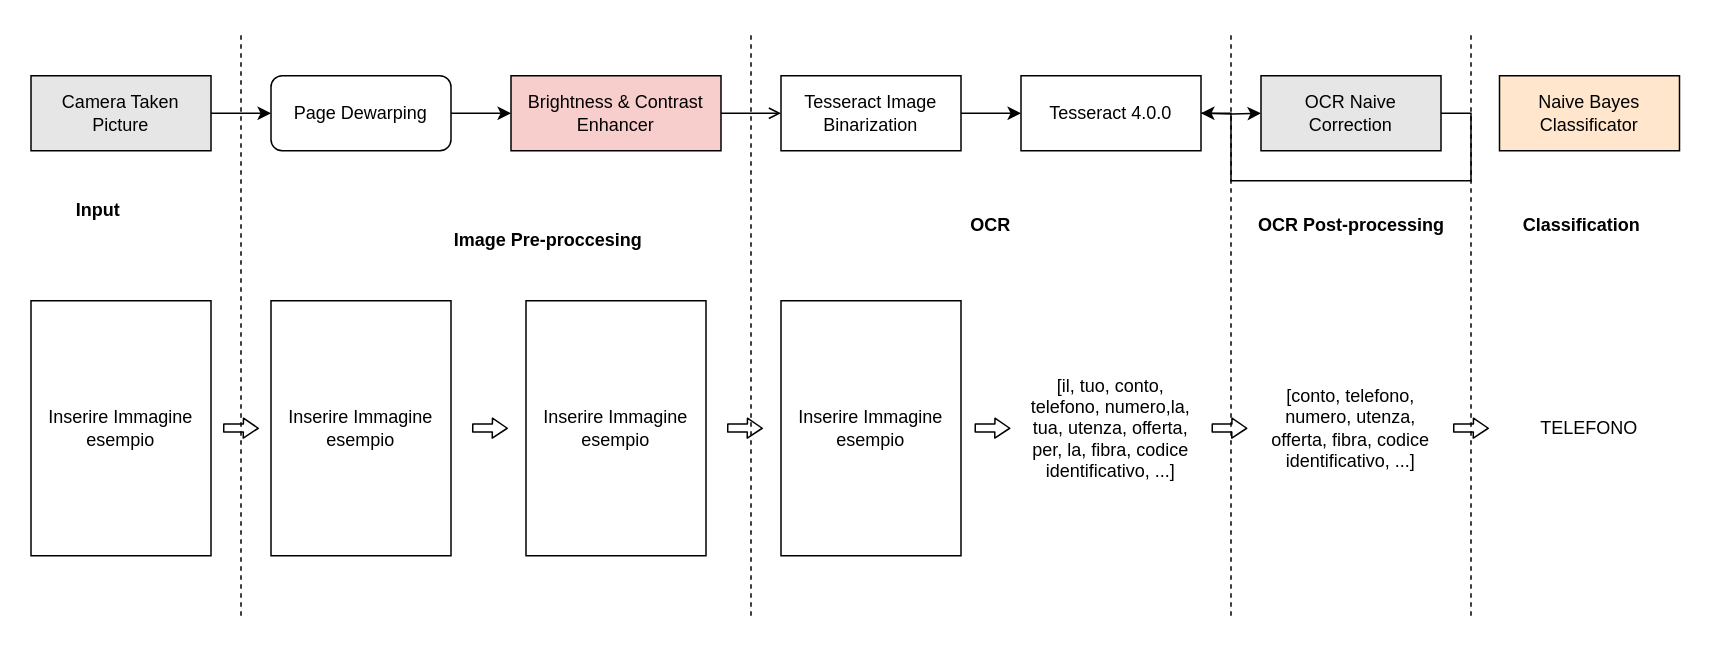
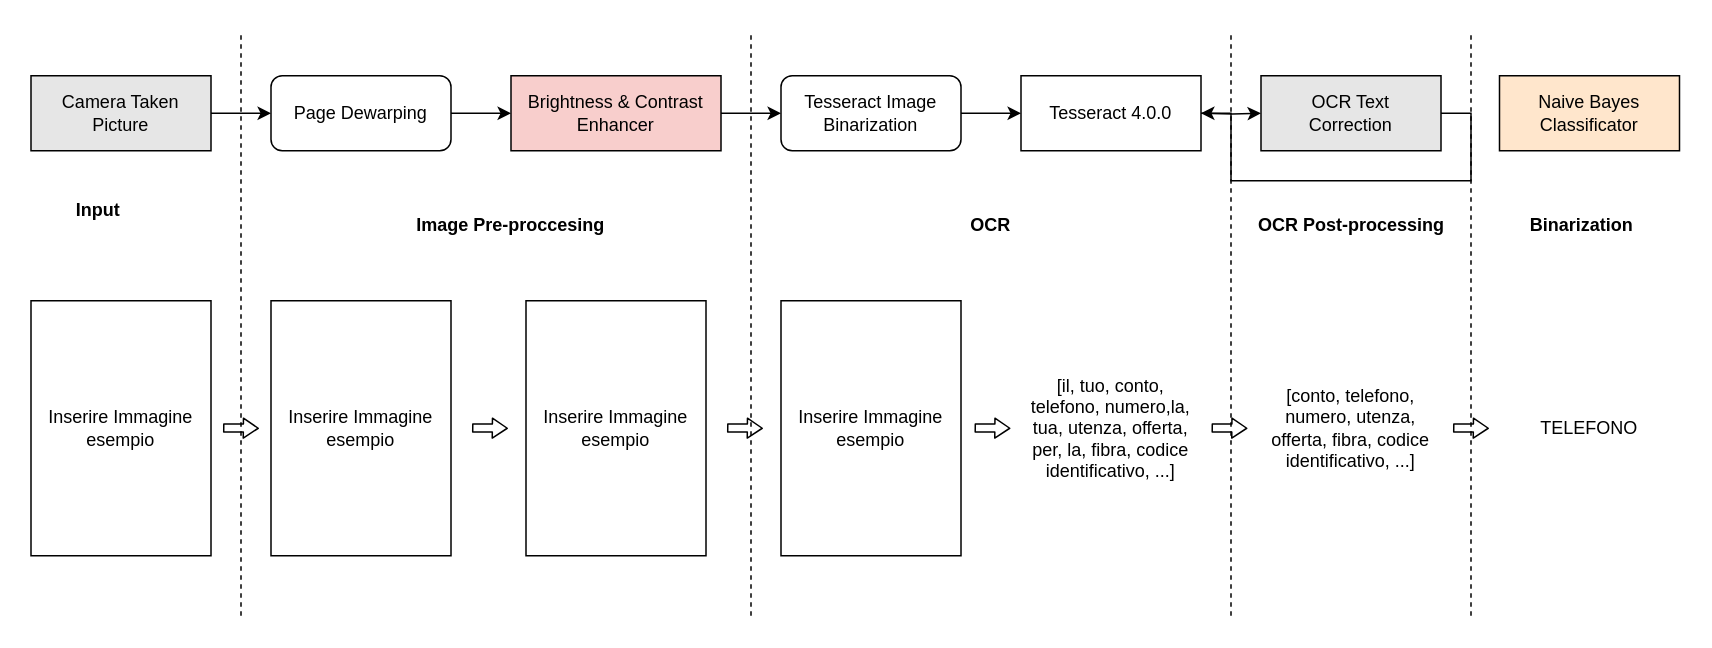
(772, 113) -> (769, 113)
(871, 113) -> (871, 113)
(1351, 113) -> (1351, 113)
(1582, 226) -> (1582, 226)
(548, 241) -> (511, 226)
